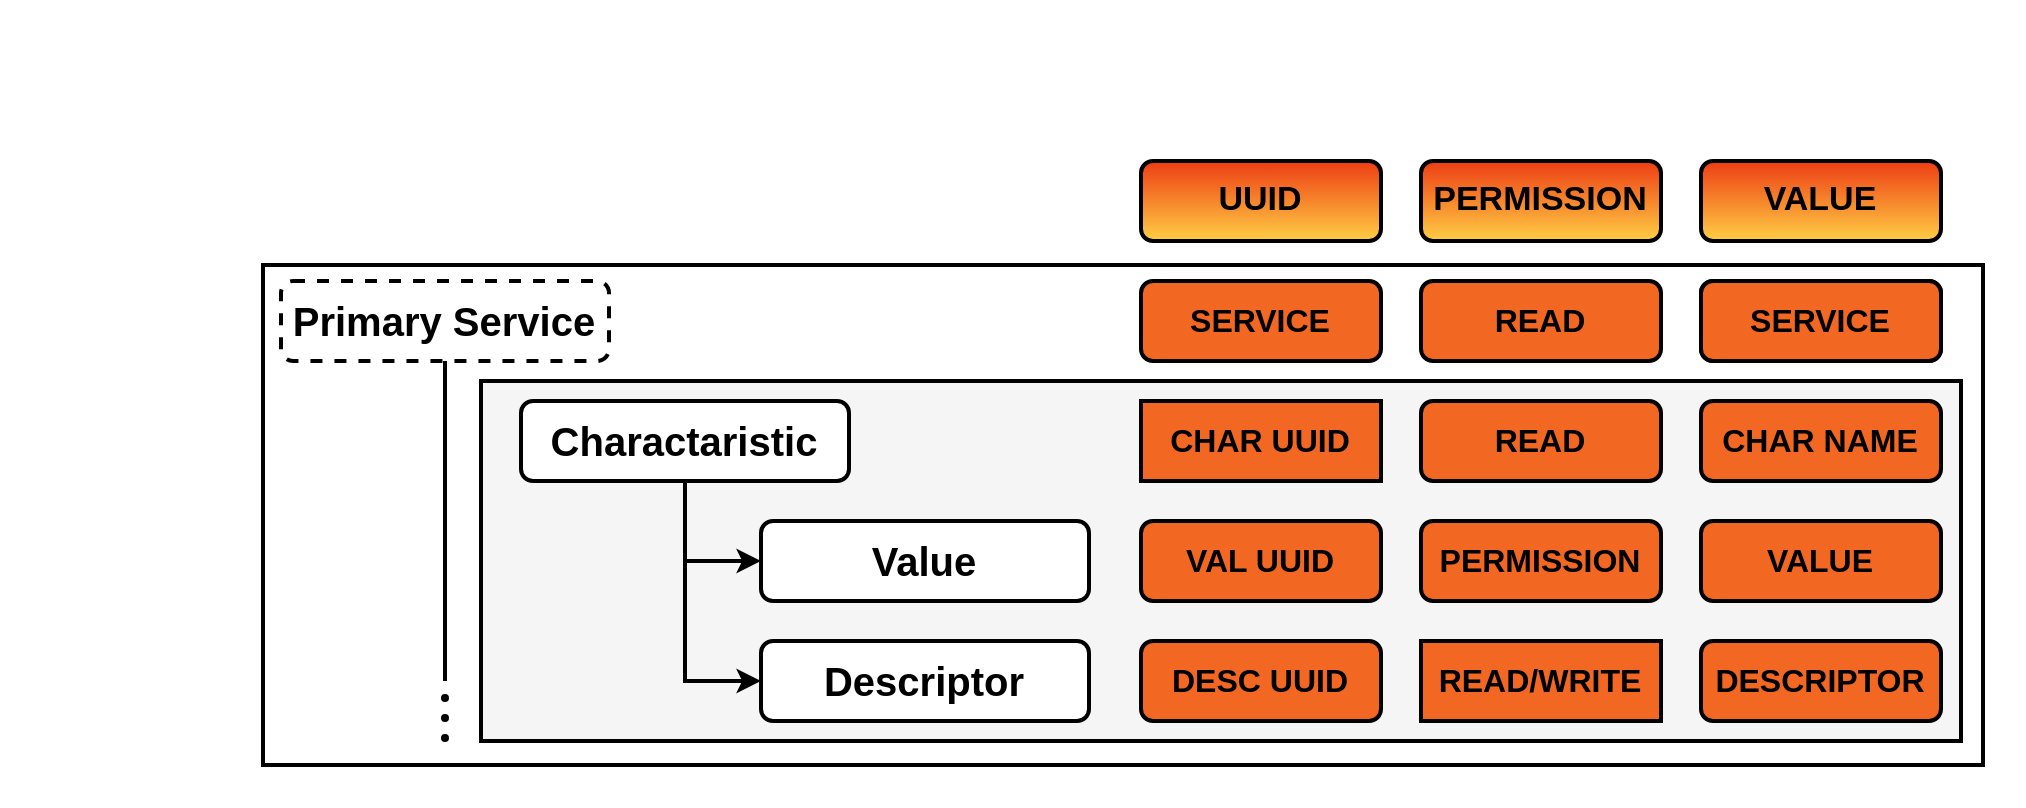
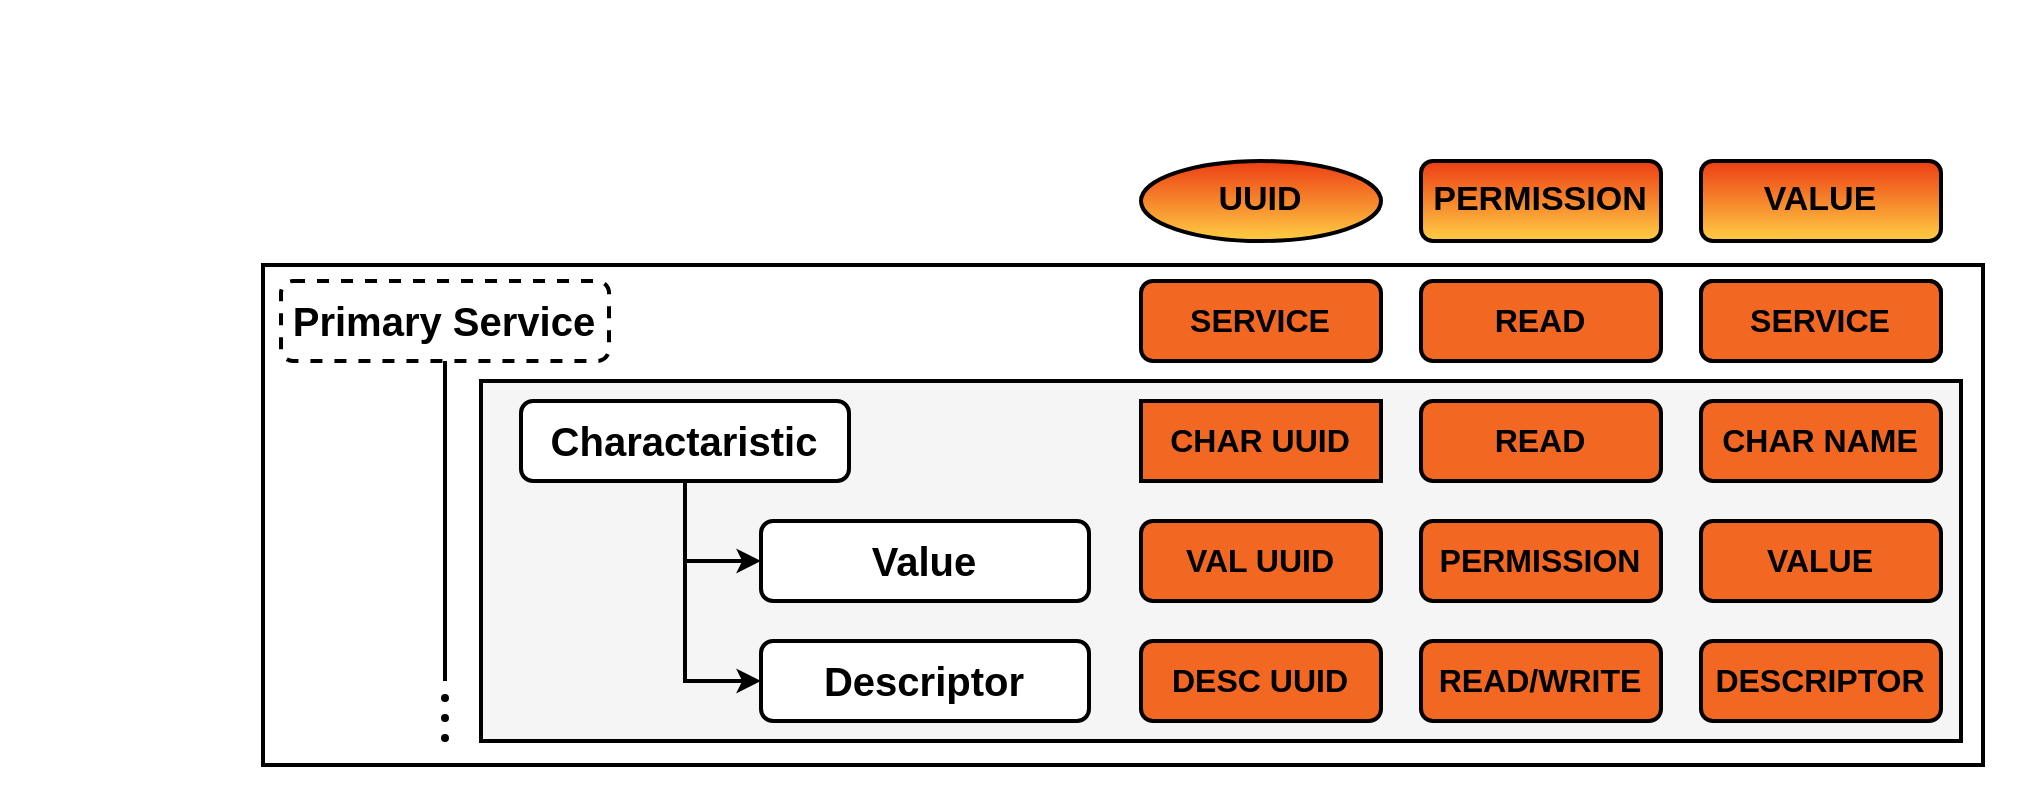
(1261, 201) -> (1261, 201)
(1541, 681) -> (1541, 681)
